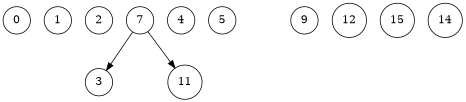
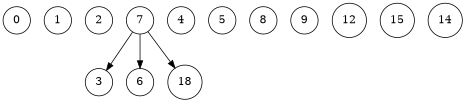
none -> (263, 20)
none -> (140, 82)
(185, 82) -> (185, 82)
